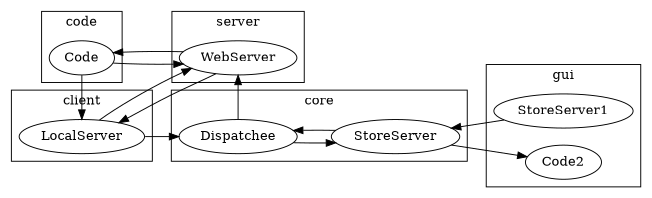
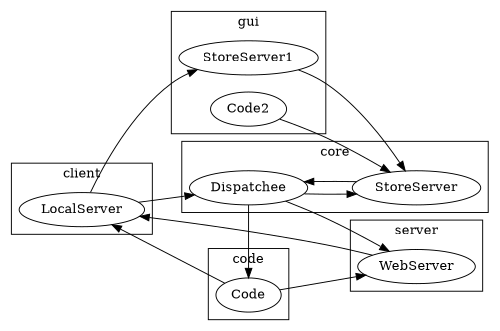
(153, 51) -> (249, 238)
(136, 97) -> (131, 125)
(480, 149) -> (347, 148)
